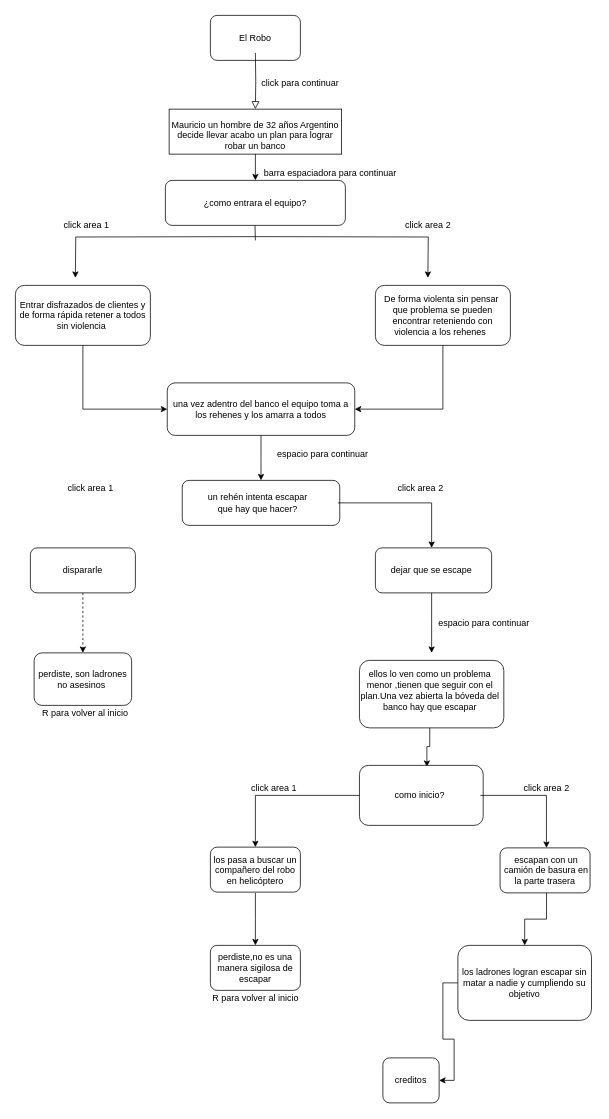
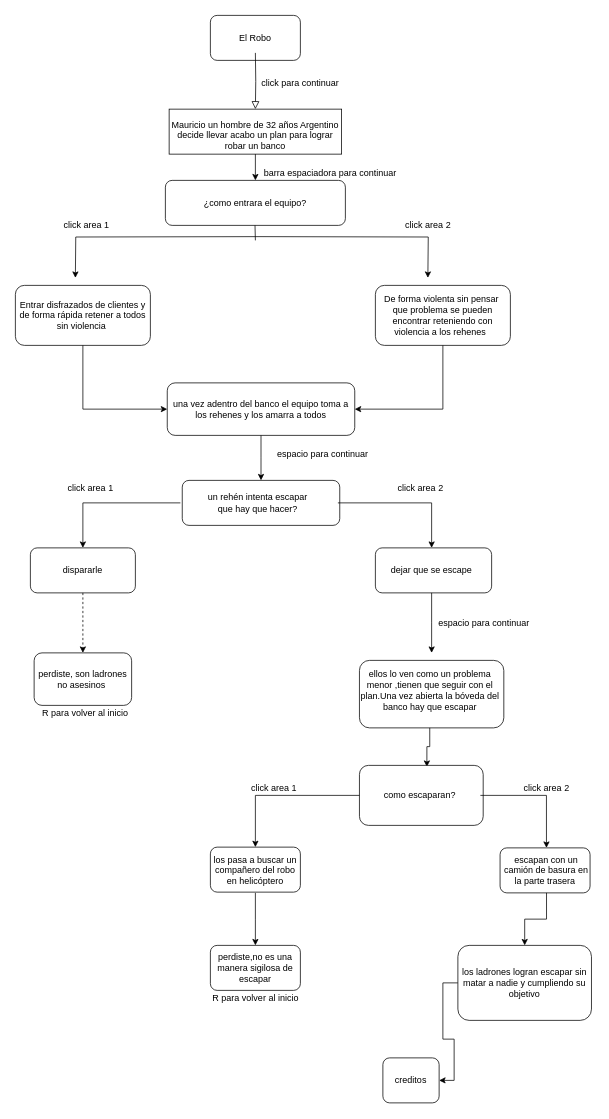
none -> (83, 541)
(420, 795) -> (420, 795)
